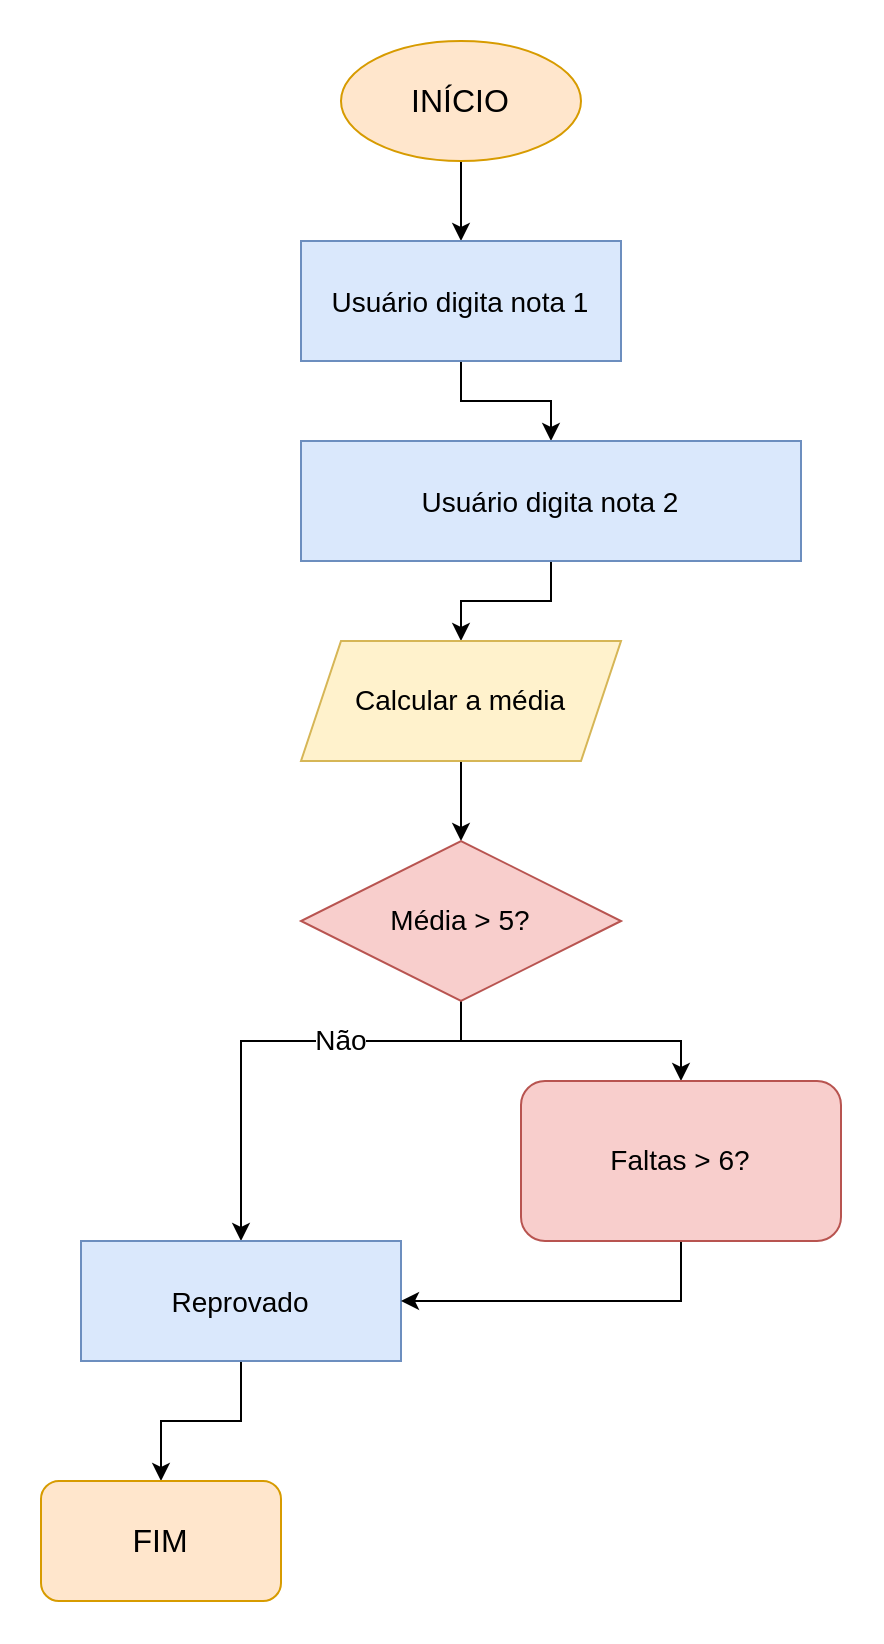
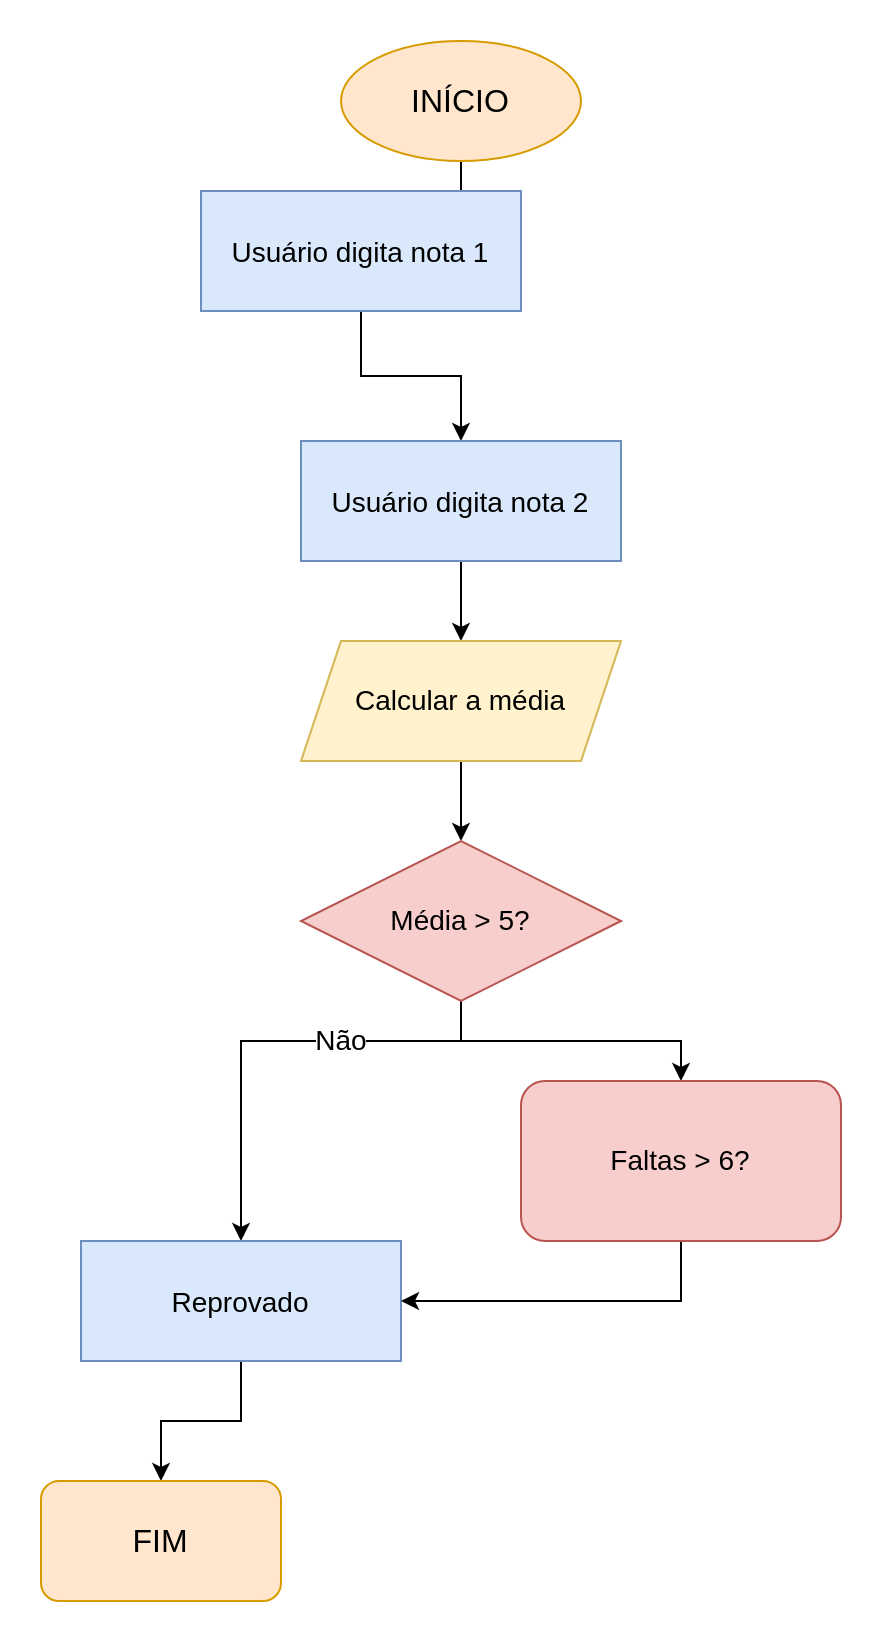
(461, 301) -> (361, 251)
(551, 501) -> (461, 501)
